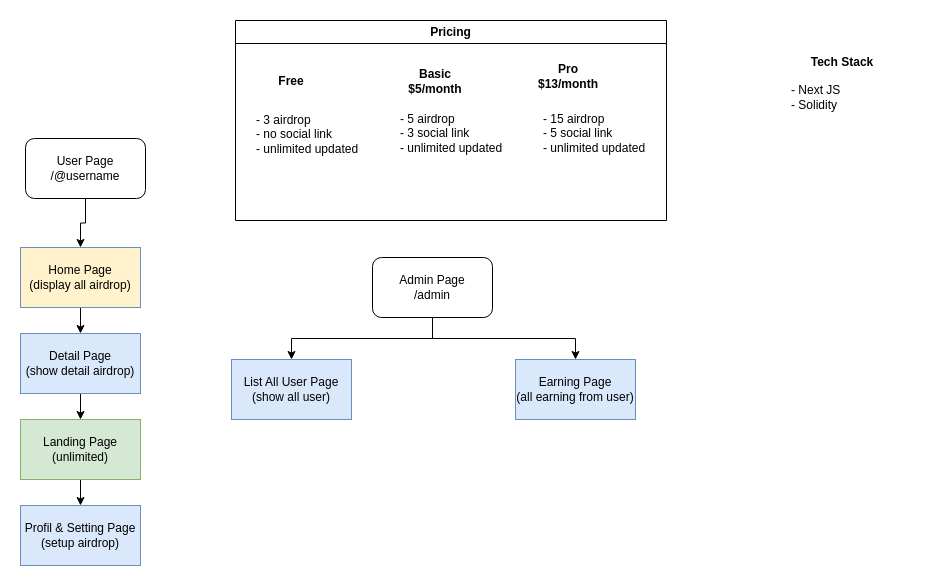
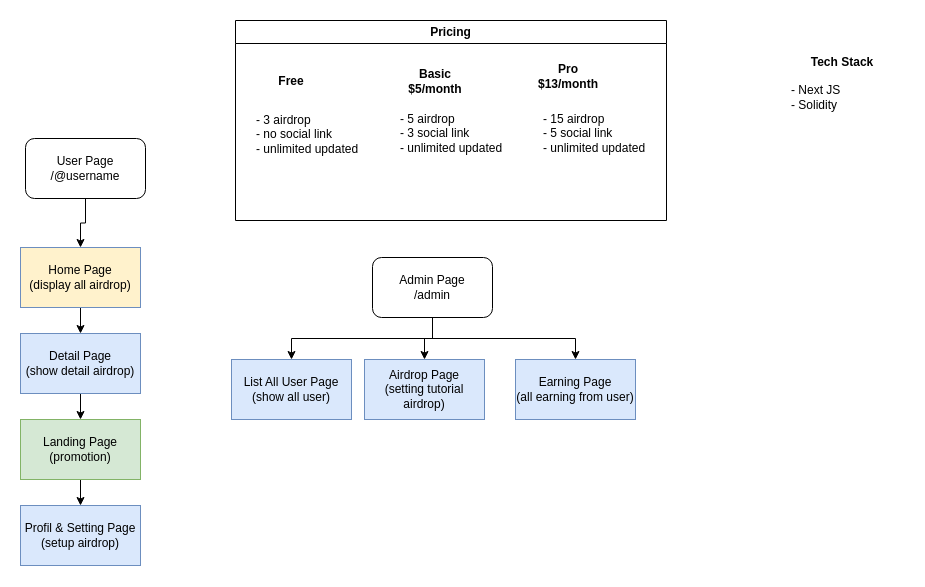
none -> (425, 346)
none -> (425, 390)
(81, 450) -> (81, 450)
